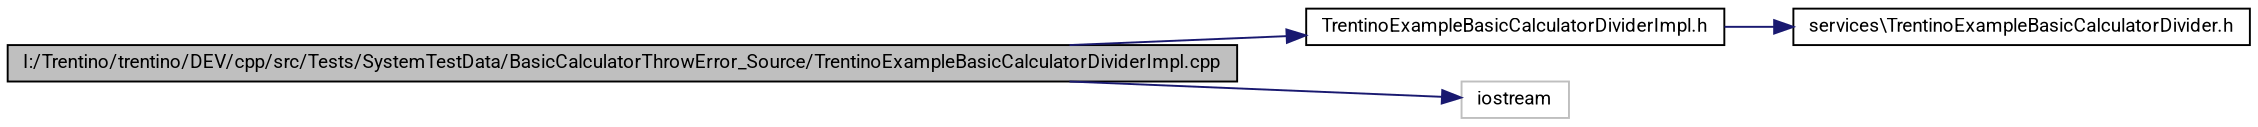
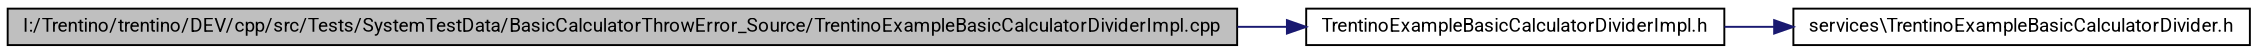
(1515, 100) -> none
